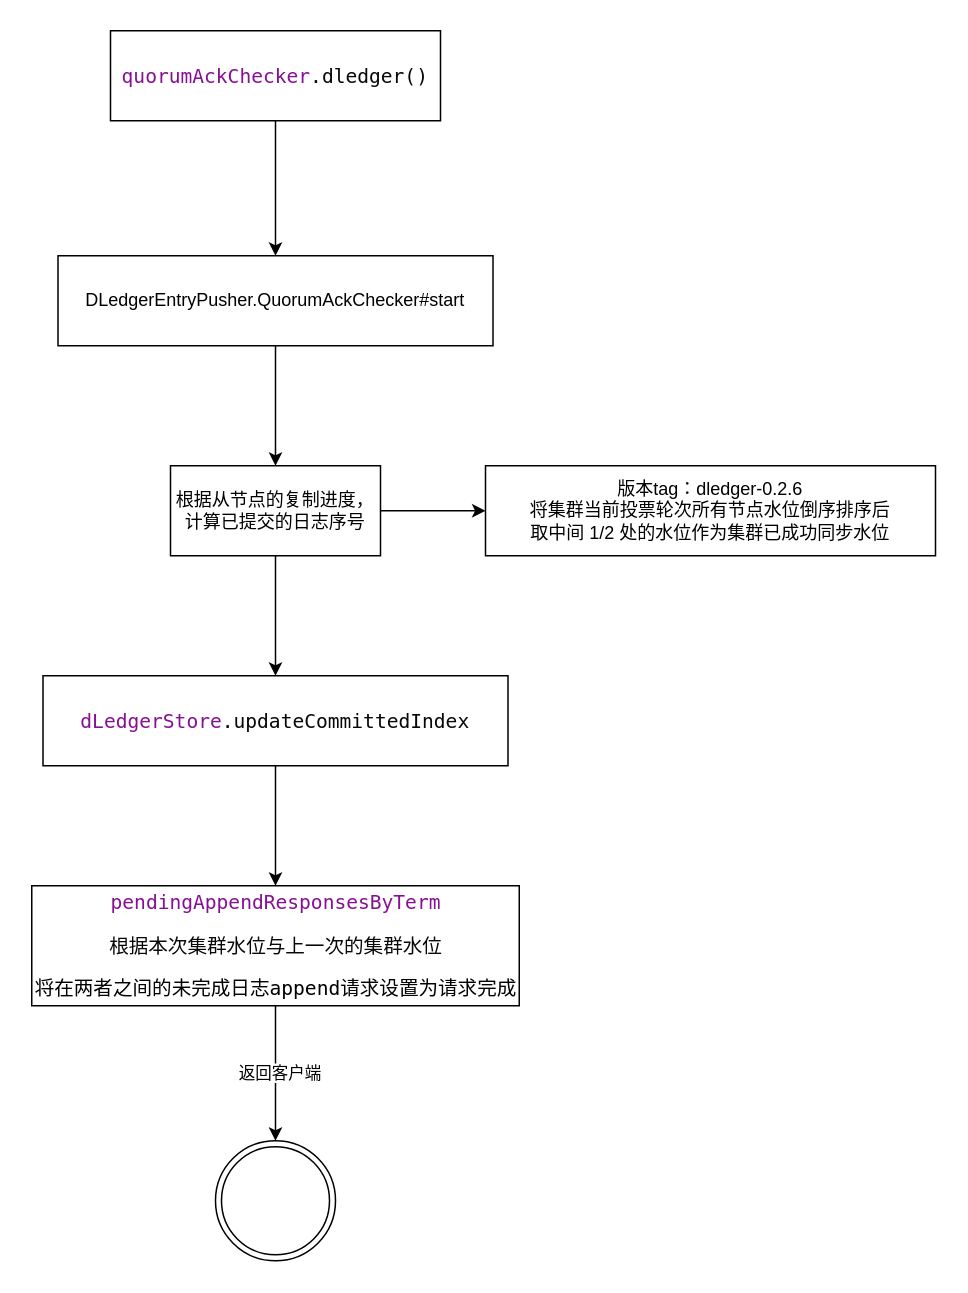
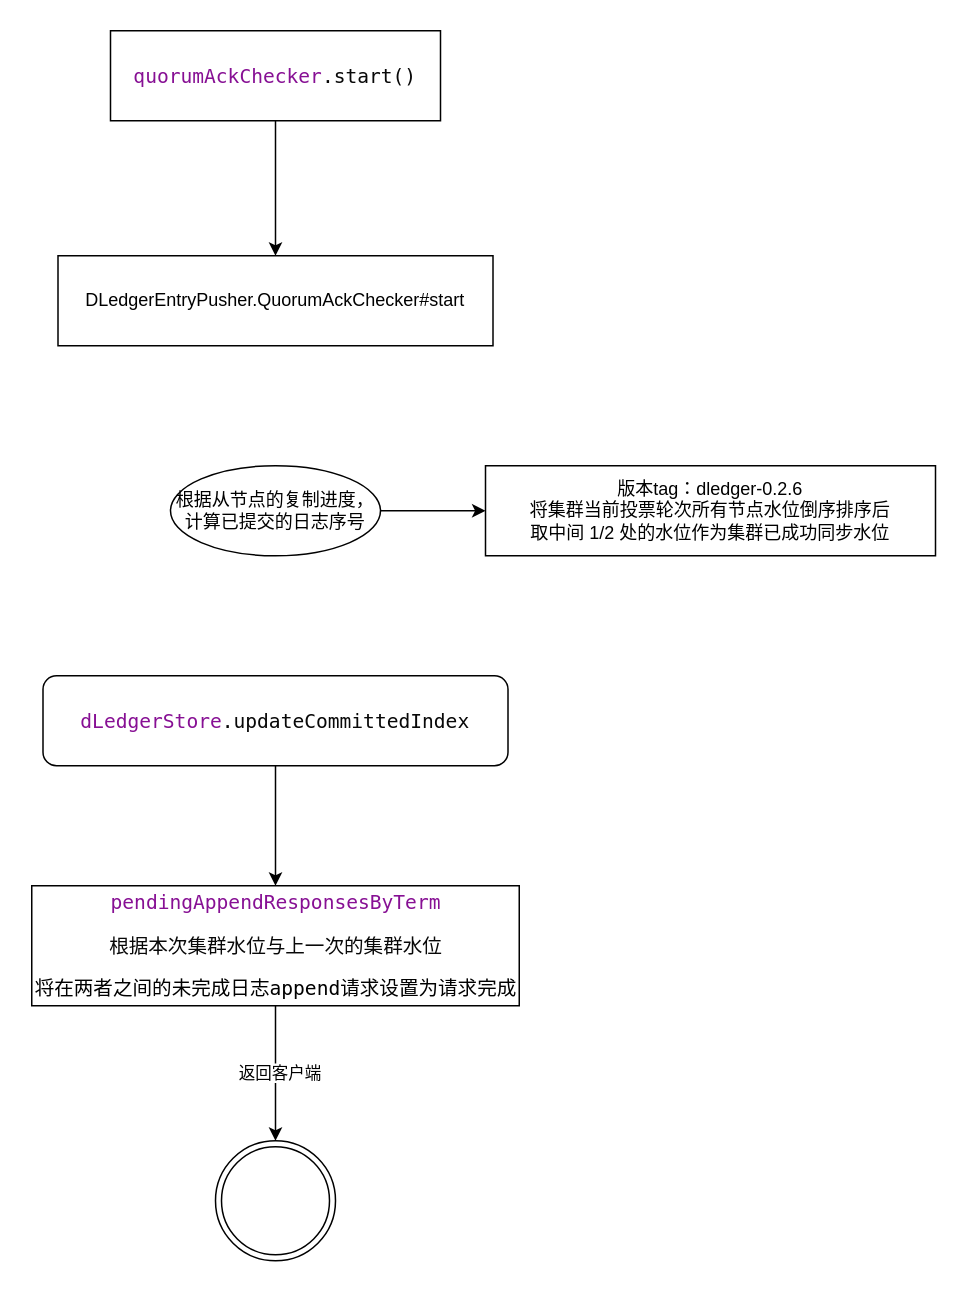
(275, 76) -> (275, 76)
(275, 401) -> none
(275, 511) -> (275, 511)
(275, 611) -> none
(275, 721) -> (275, 721)
